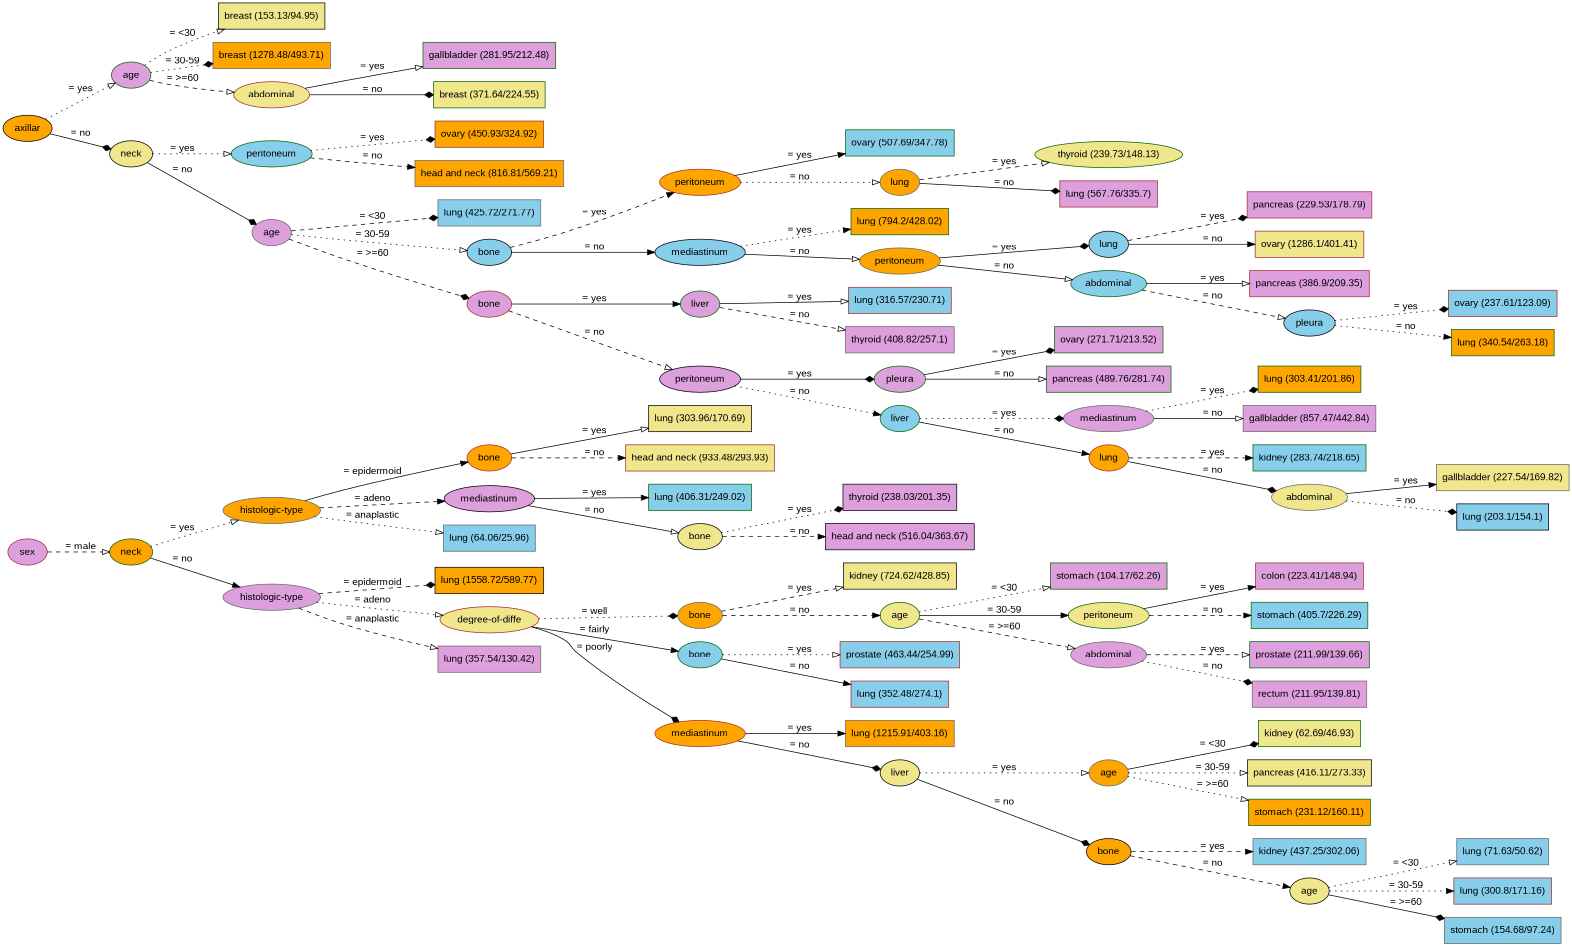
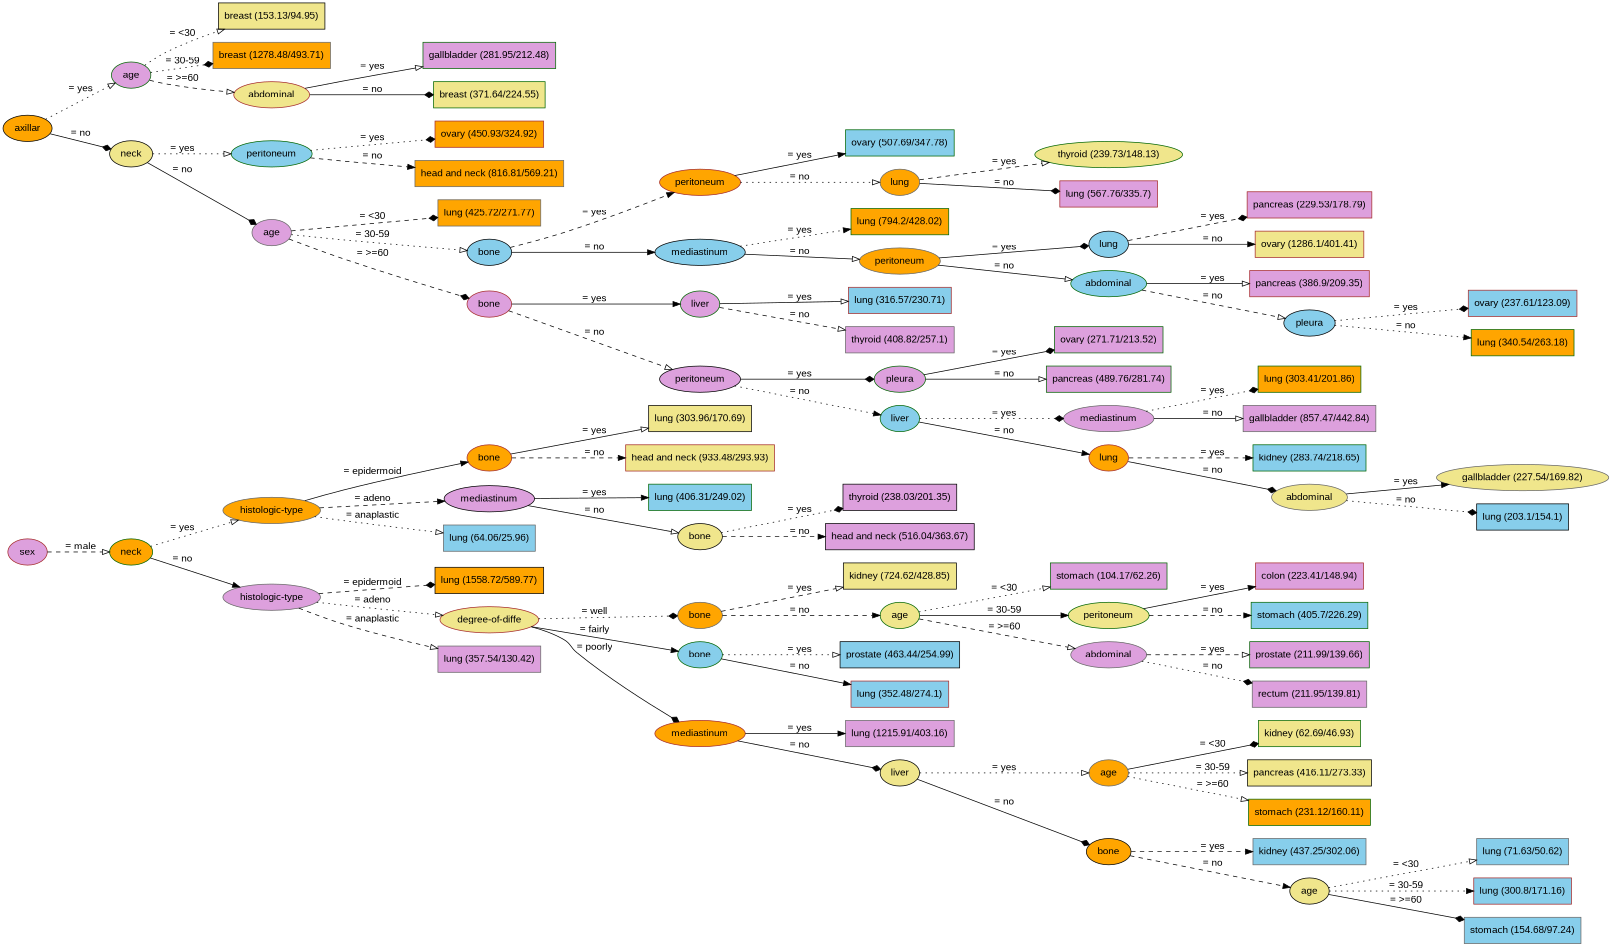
(489, 213) -> (489, 213)
(1503, 478) -> (1523, 478)
(900, 655) -> (900, 655)
(900, 734) -> (900, 734)
